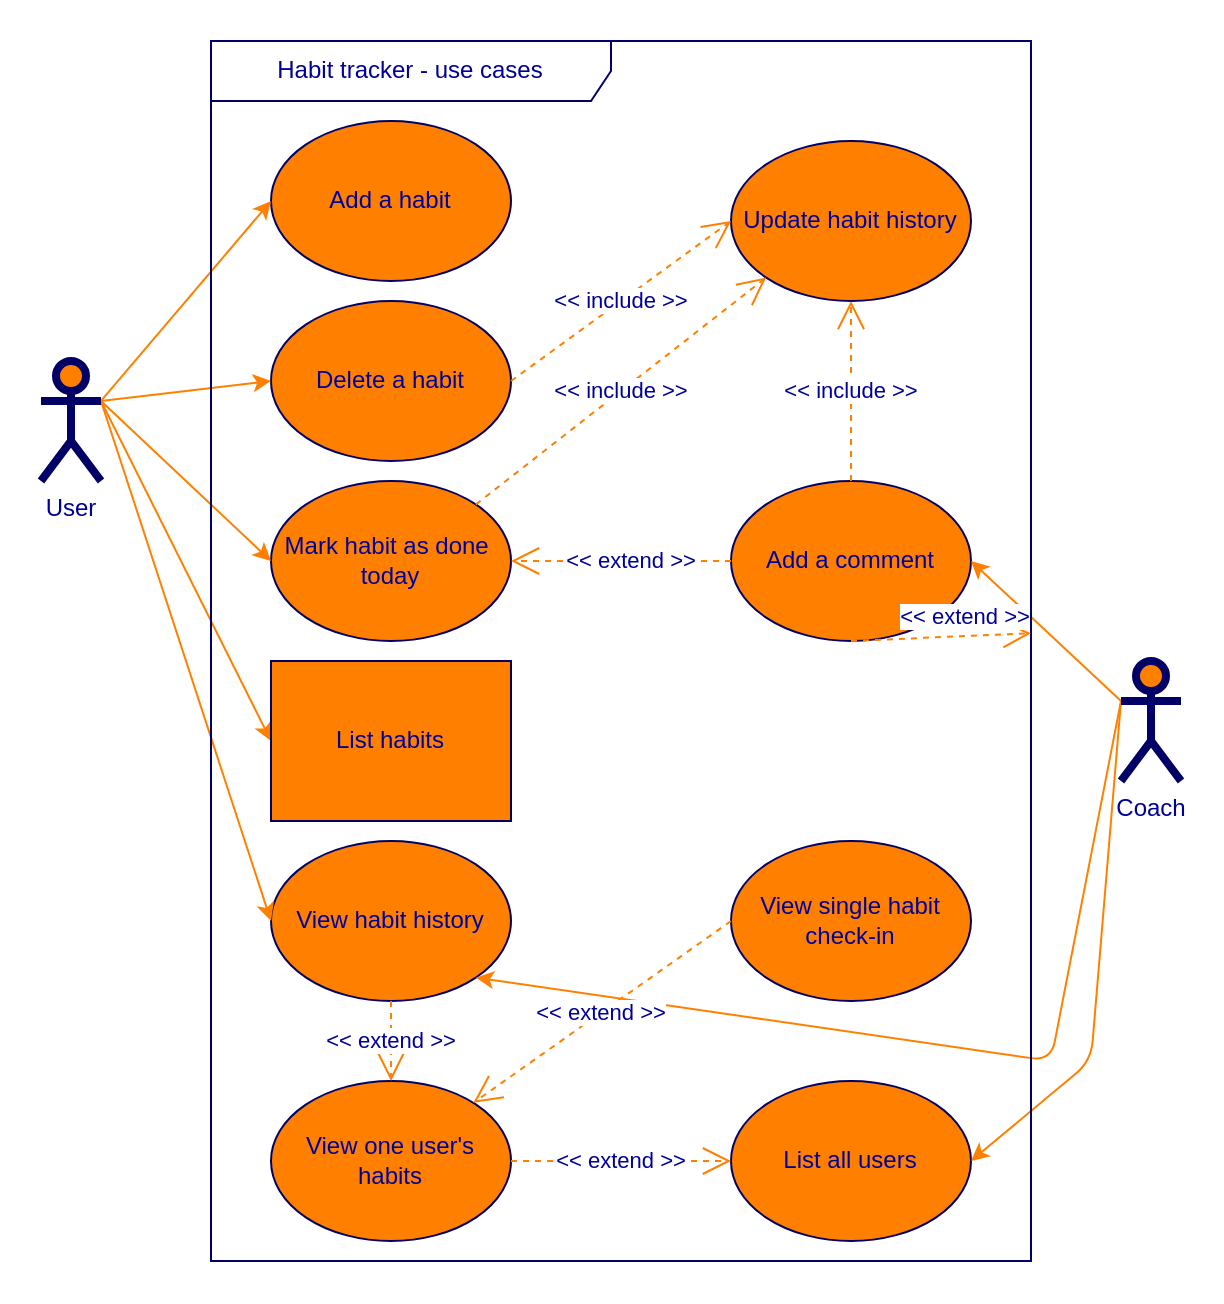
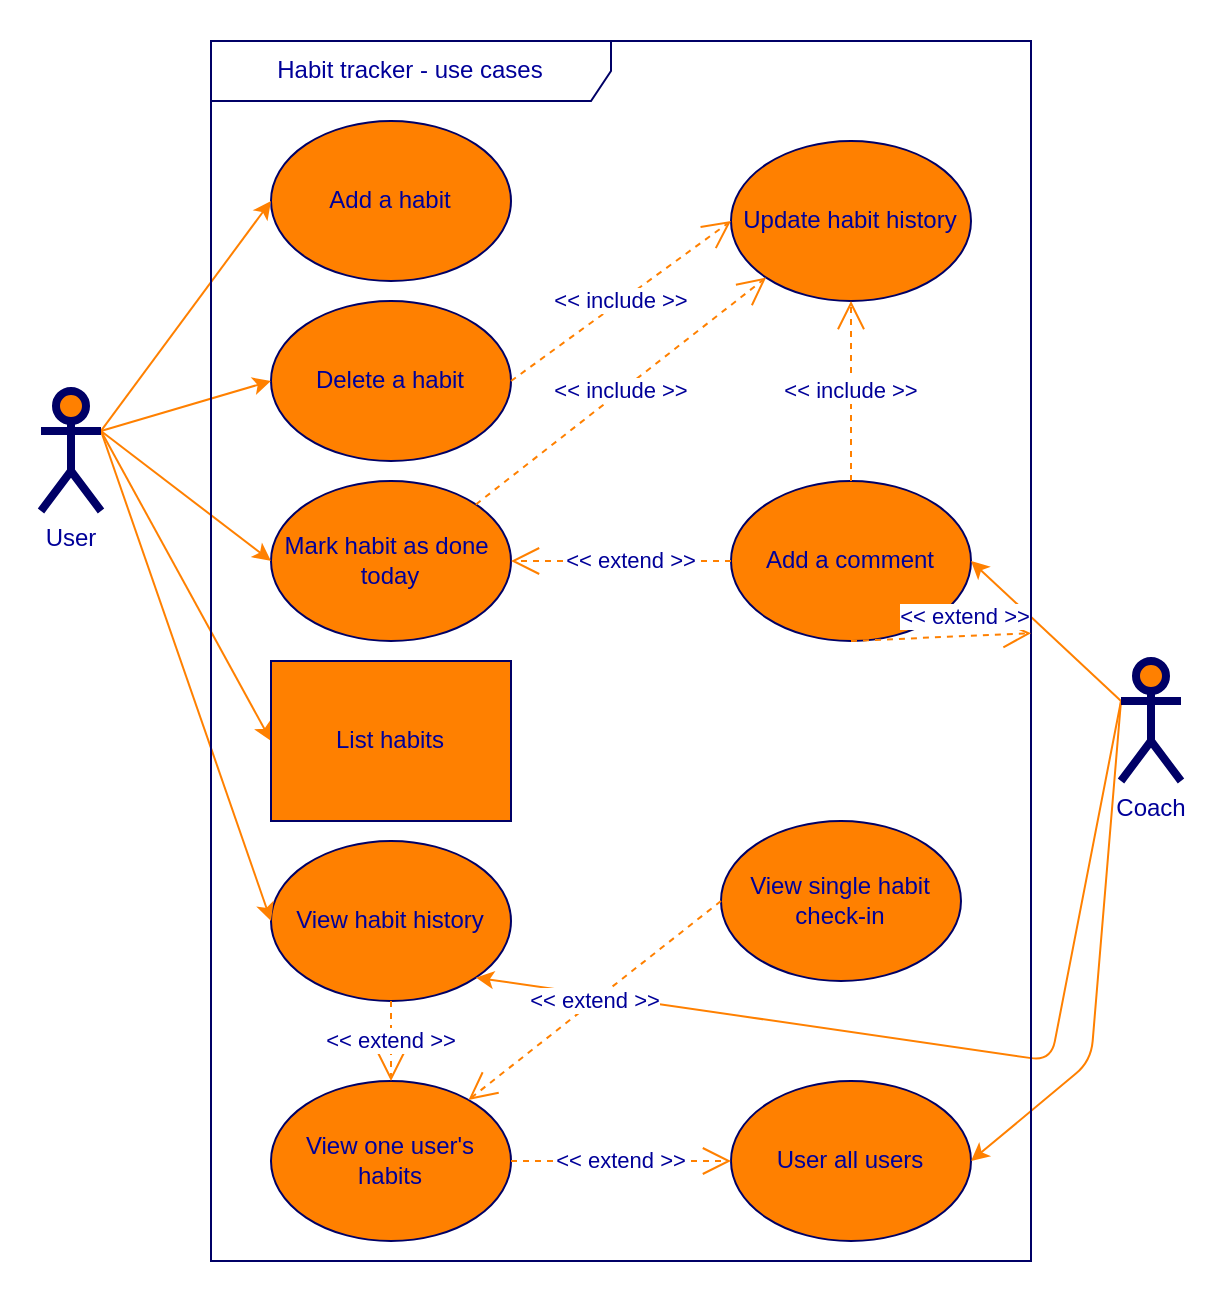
(71, 421) -> (71, 451)
(851, 921) -> (841, 901)
(851, 1161) -> (851, 1161)
